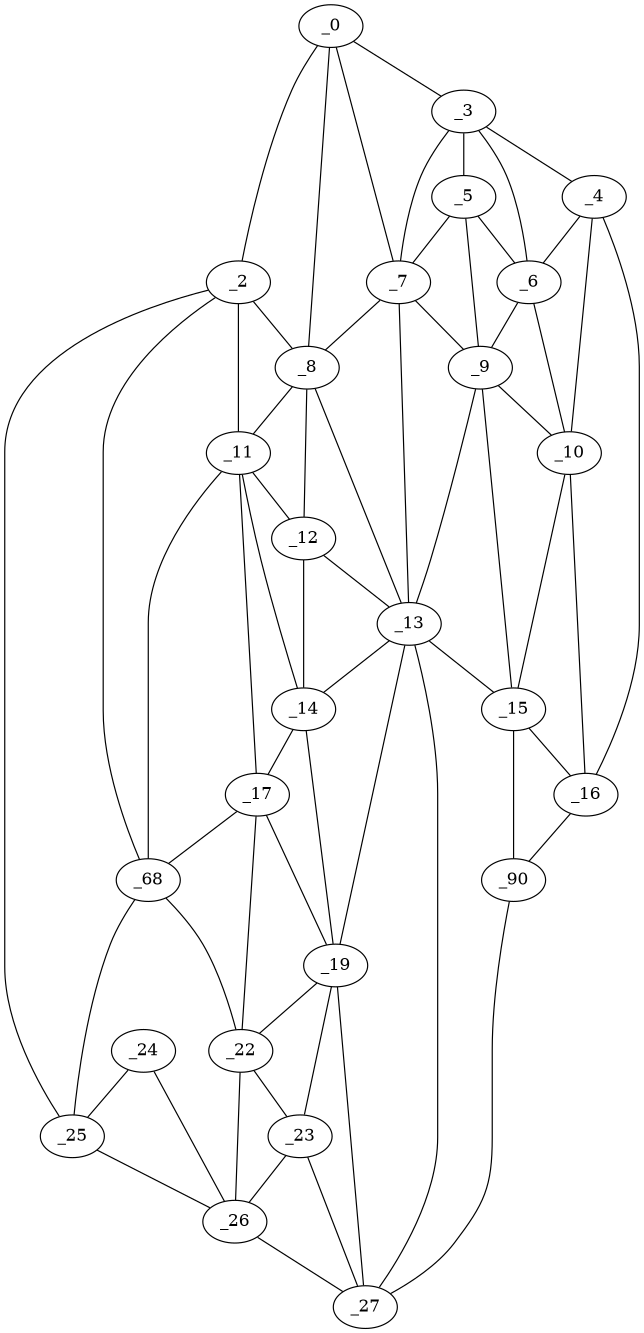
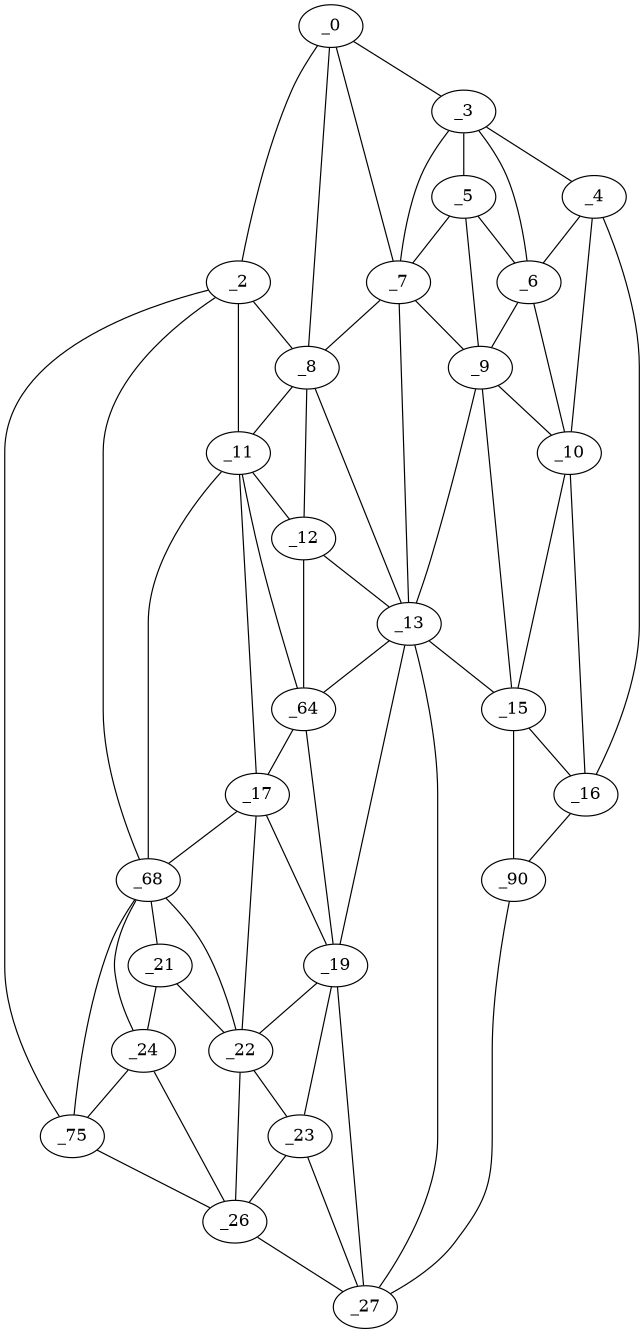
(304, 709) -> (304, 709)
none -> (114, 965)
none -> (160, 965)
(72, 1136) -> (72, 1136)
